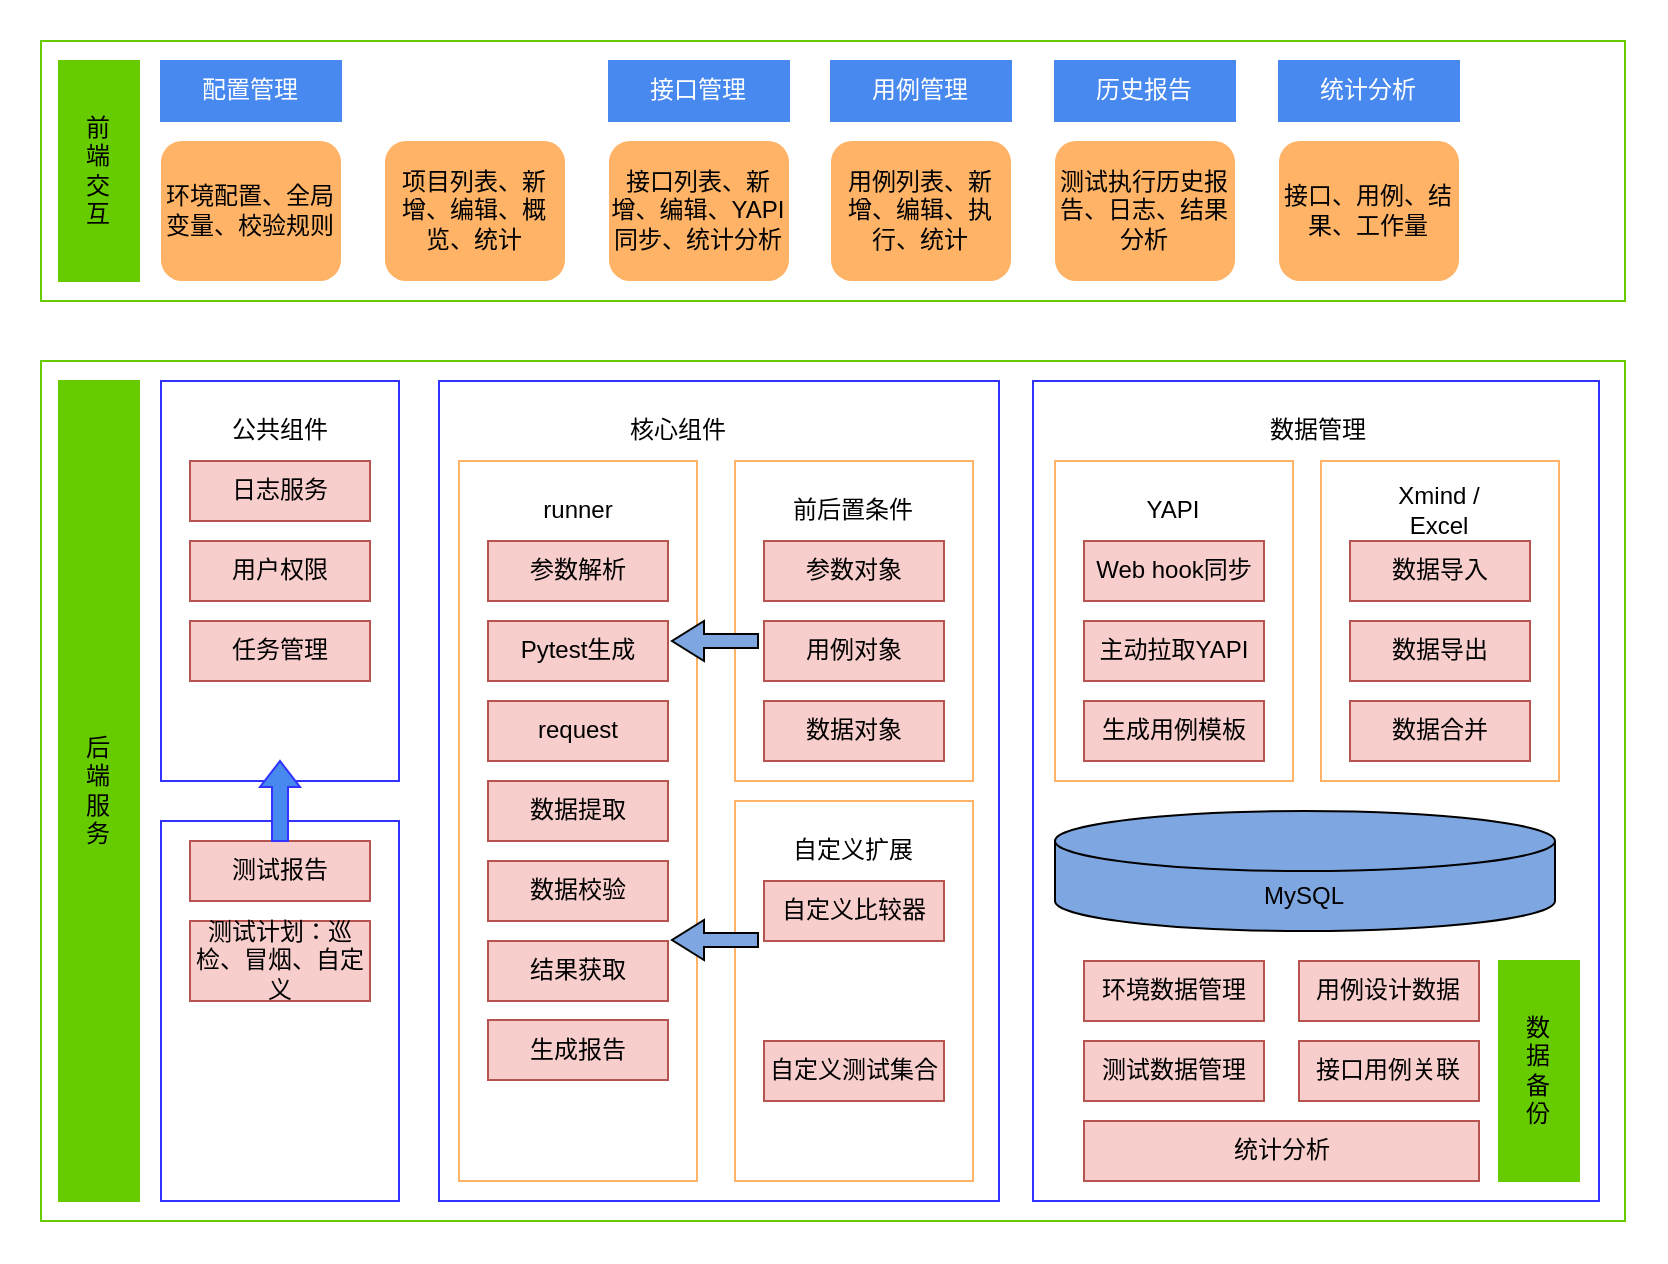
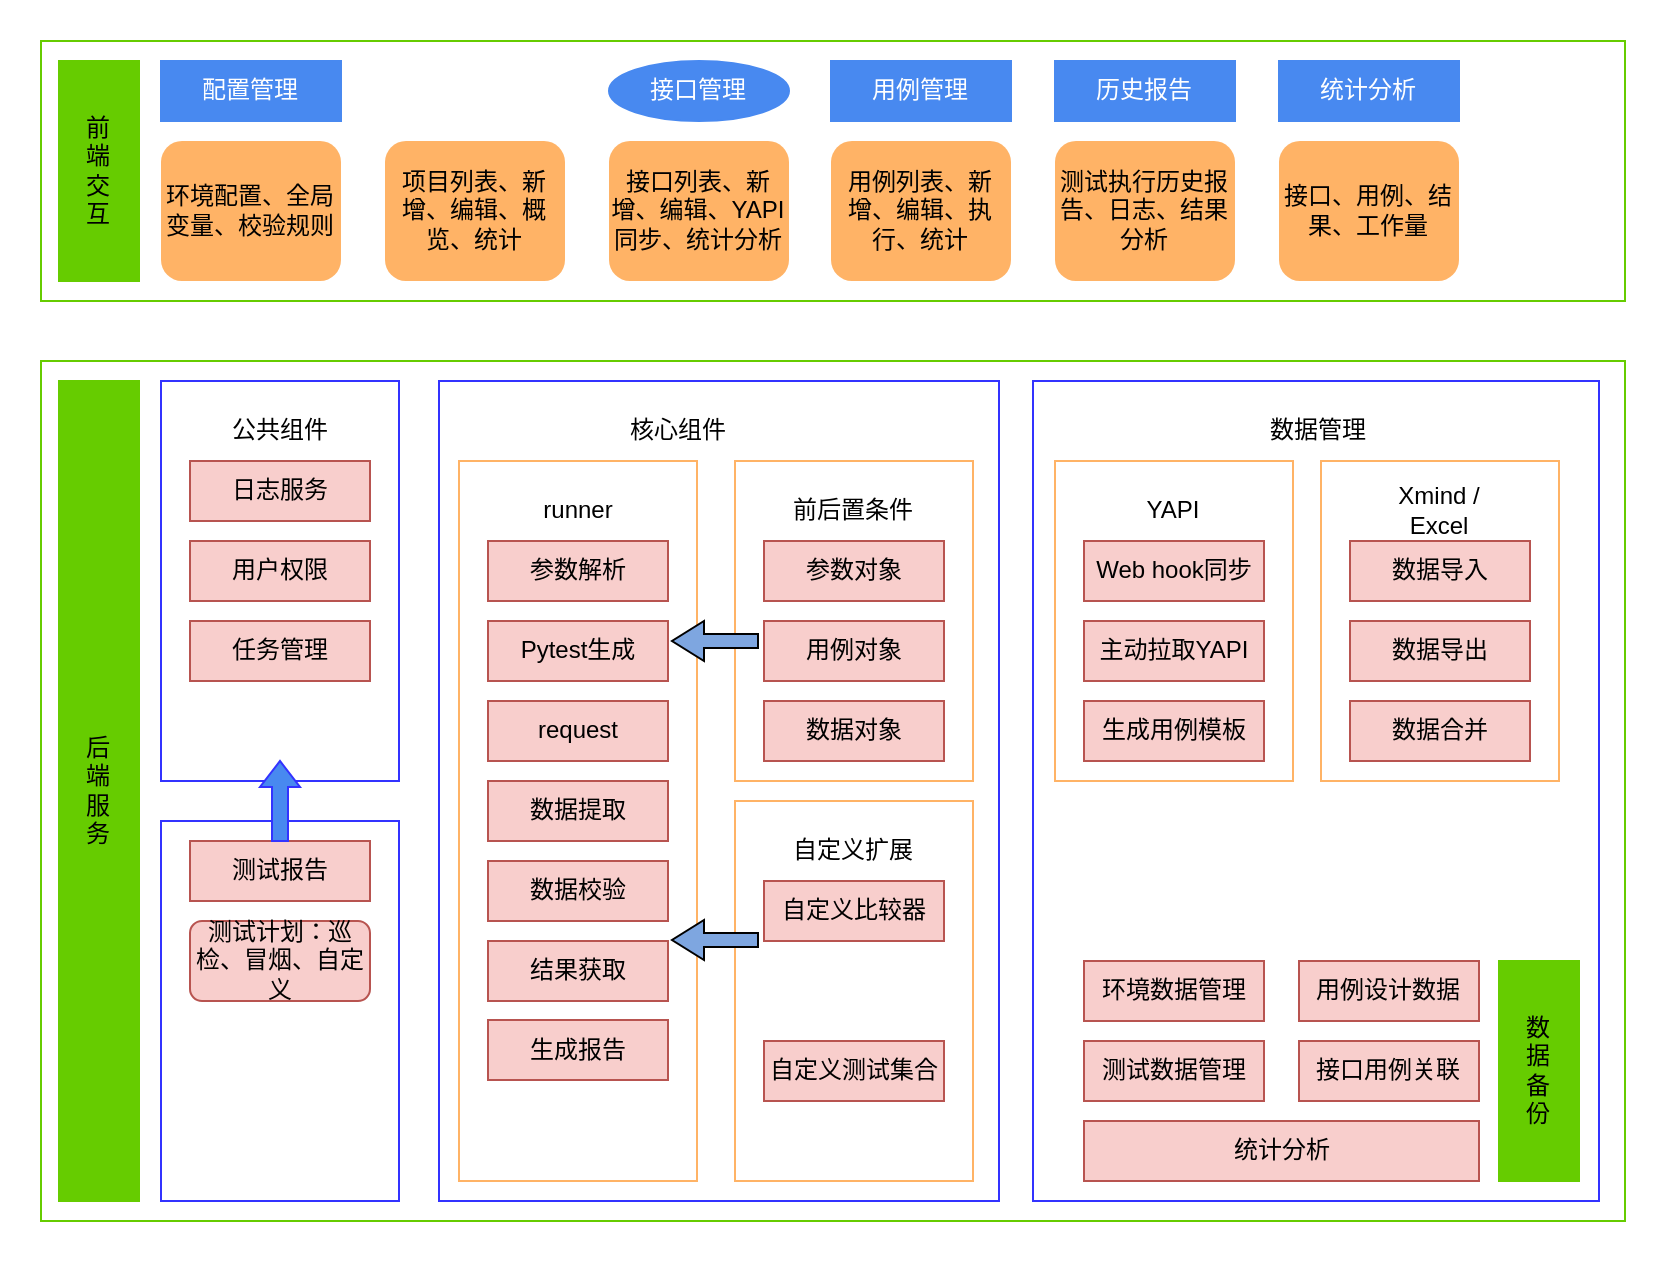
(699, 91) -> (699, 91)
(1305, 871) -> none
(280, 961) -> (280, 961)
